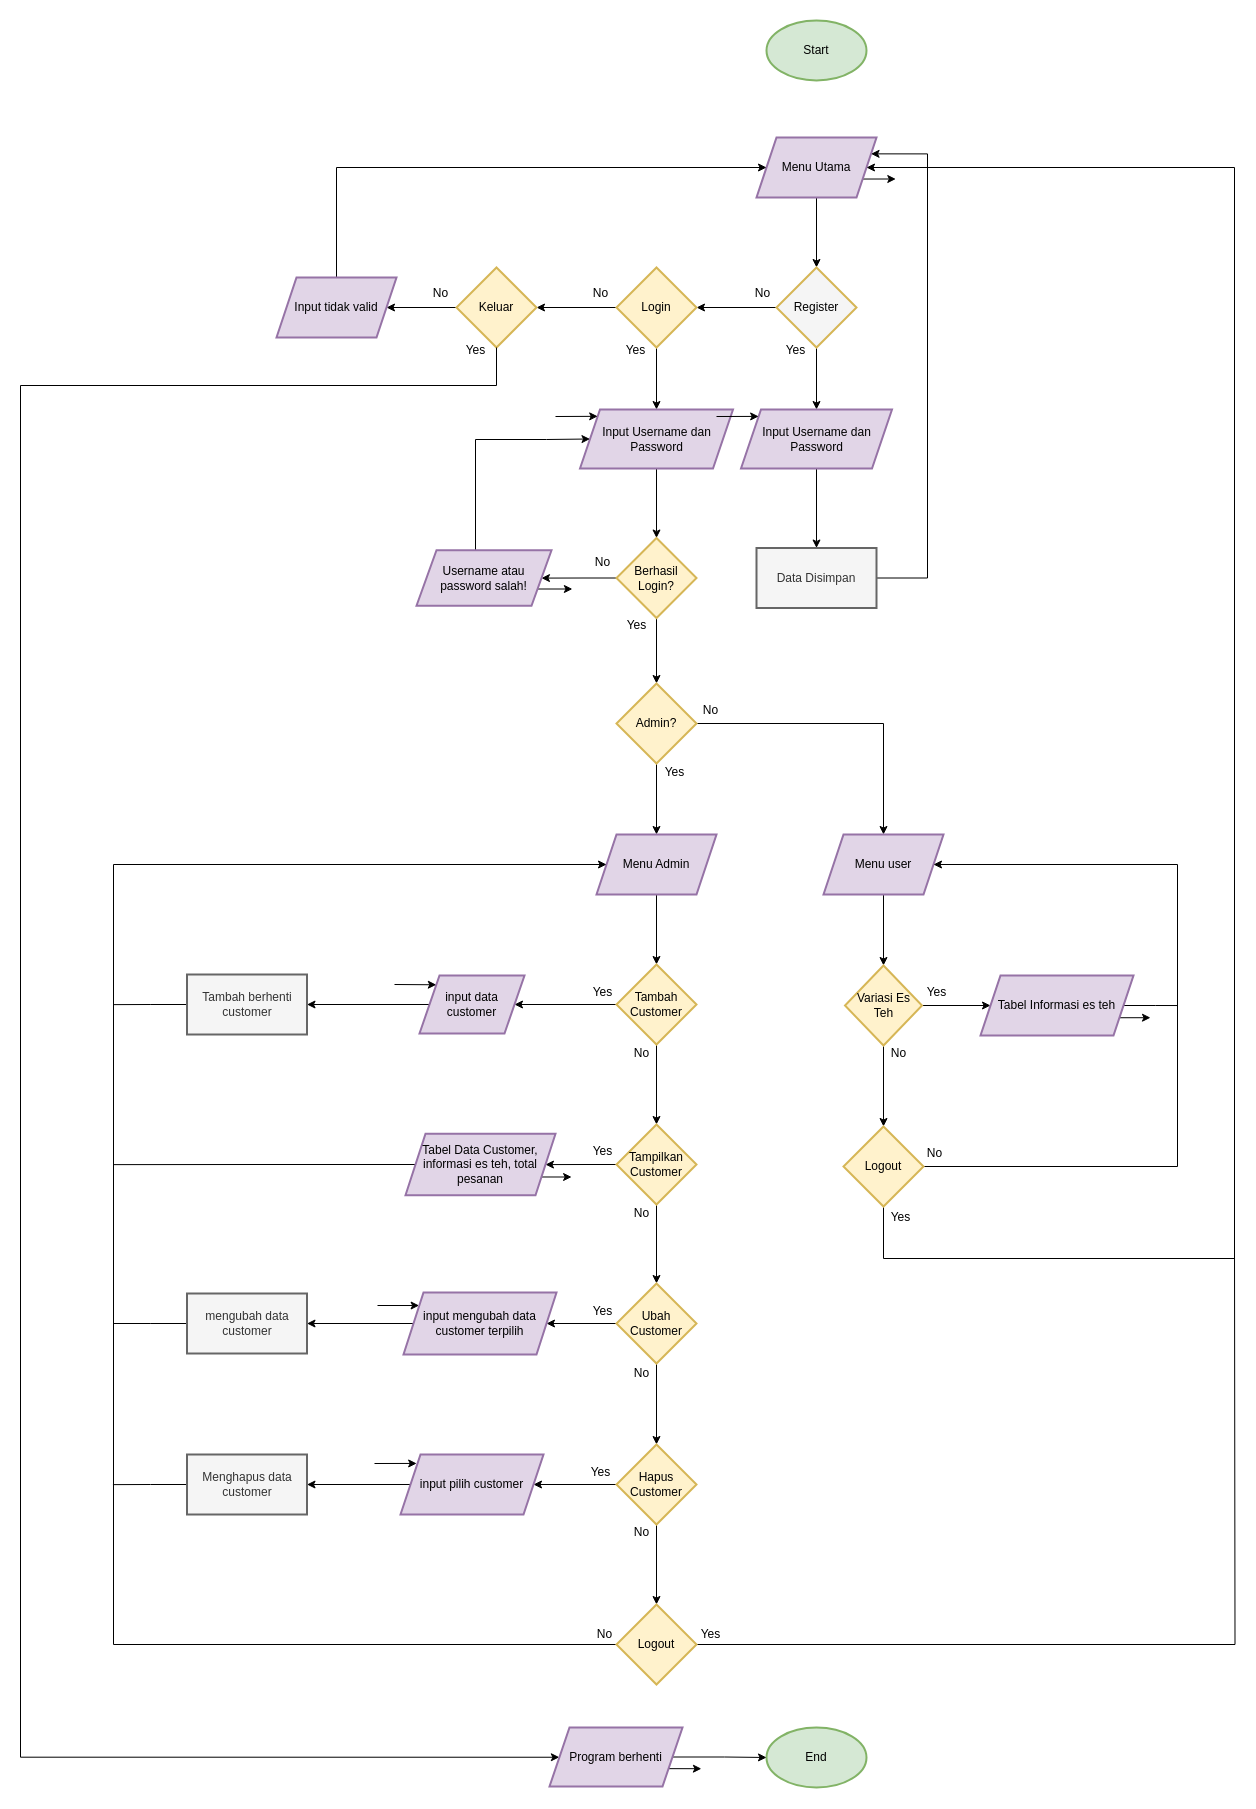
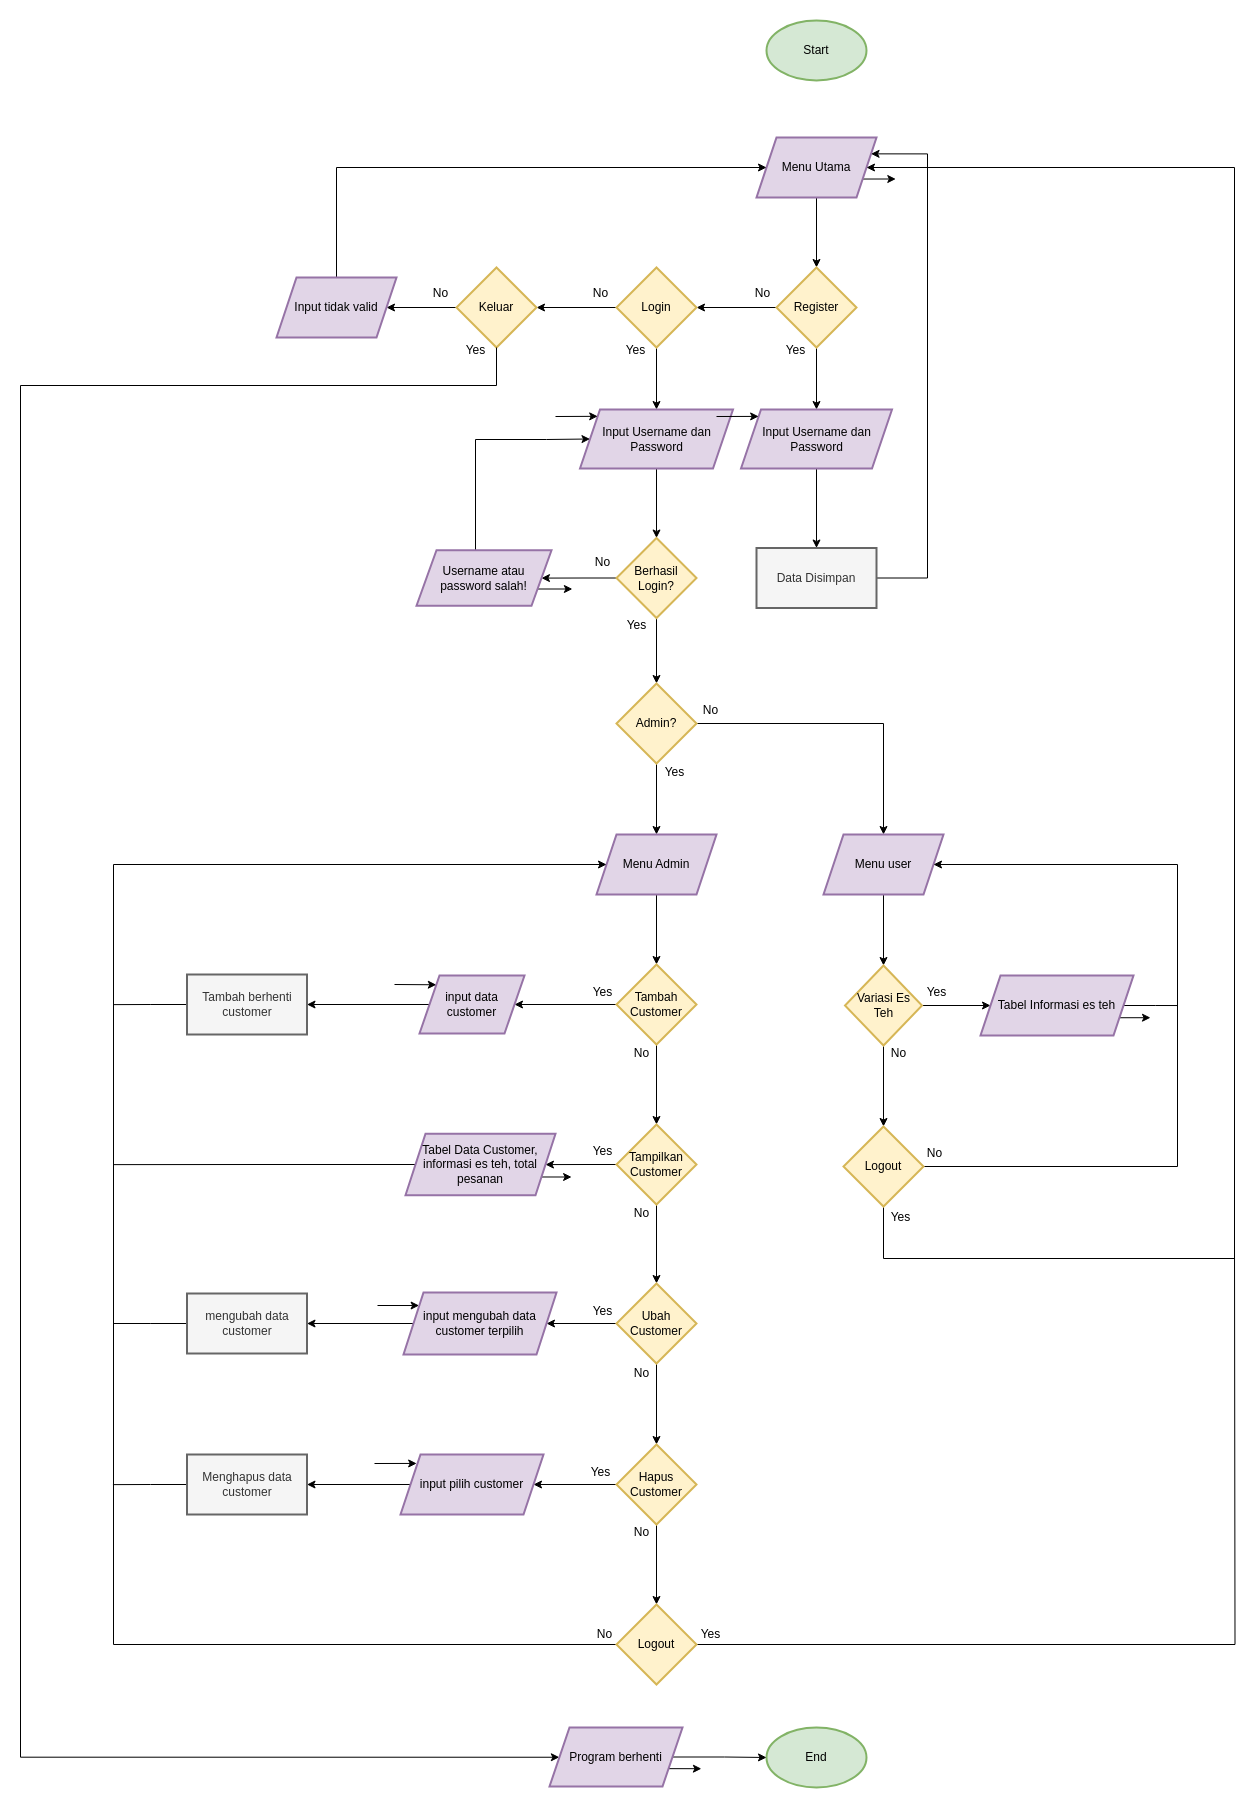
(817, 308) -> (817, 308)
